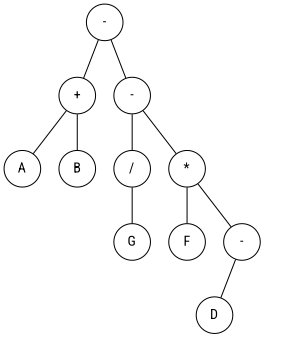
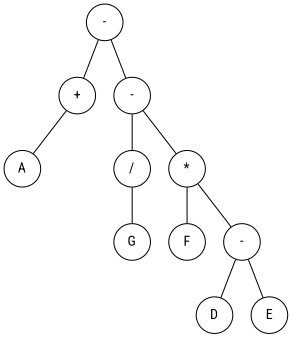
(77, 169) -> none
none -> (269, 315)
